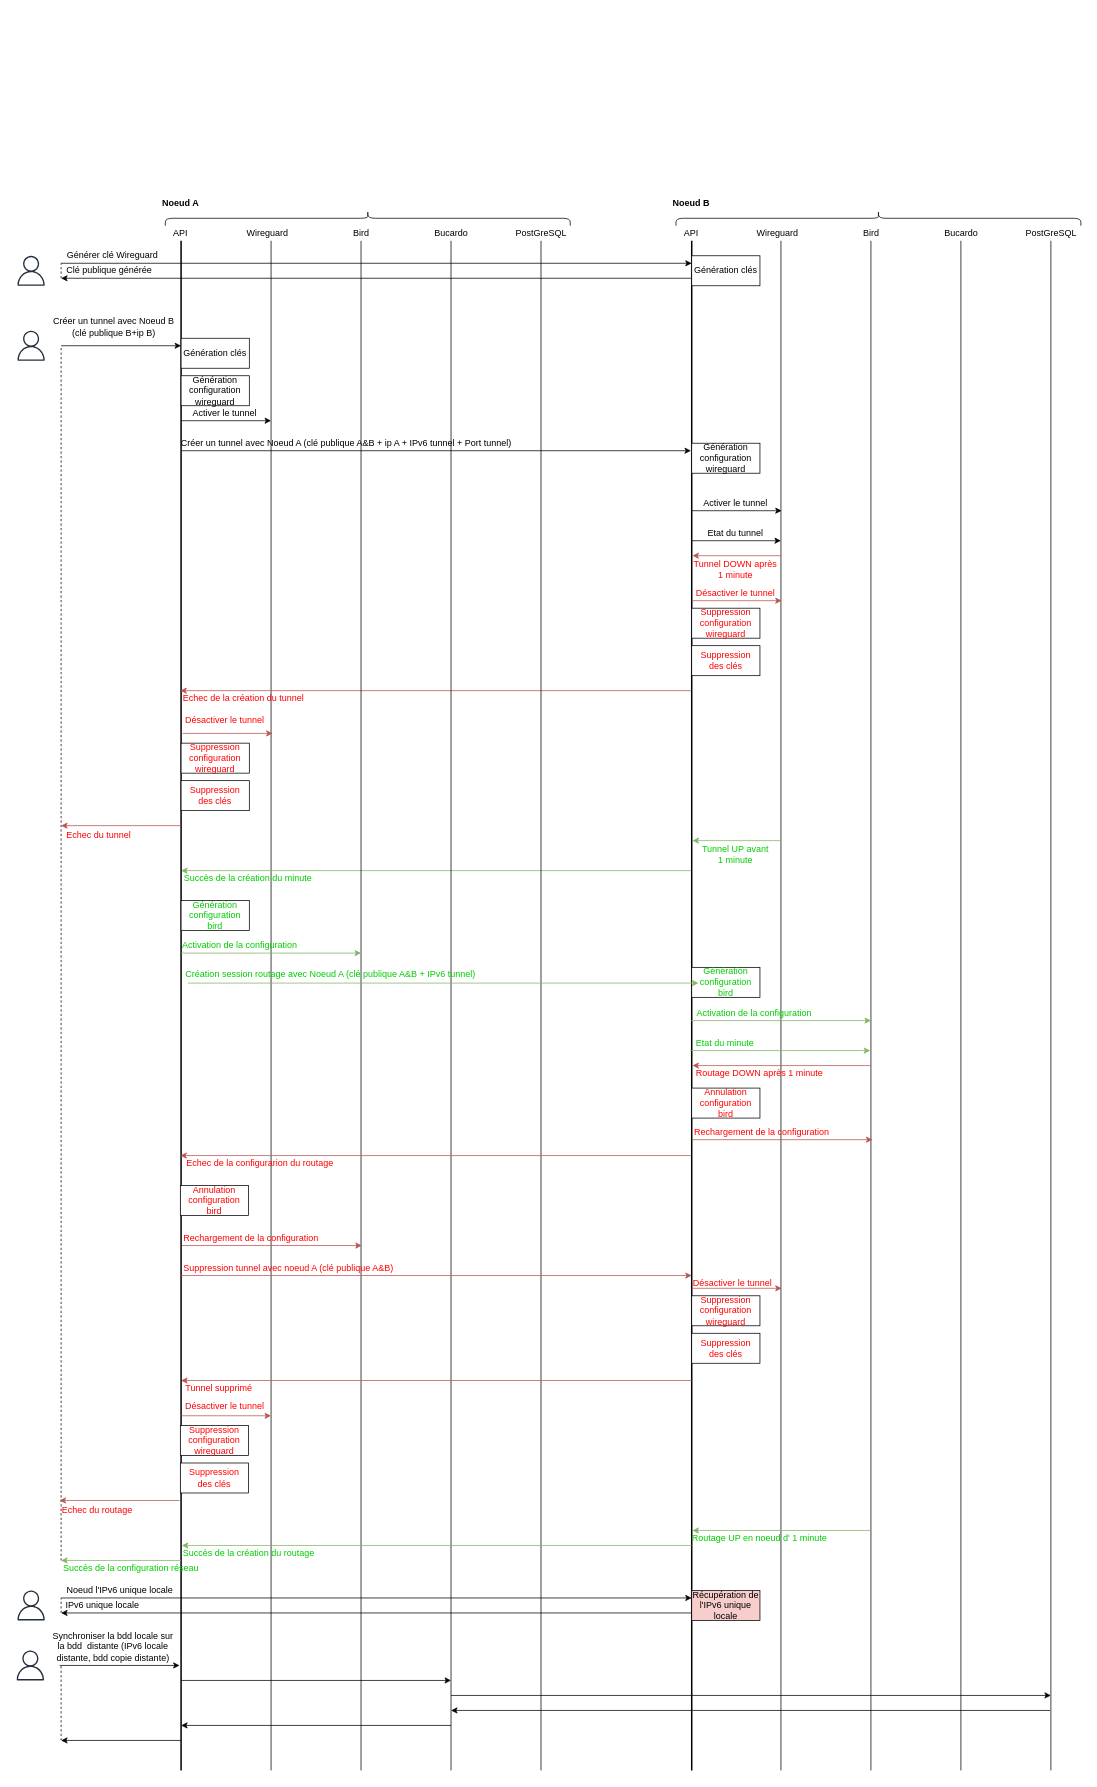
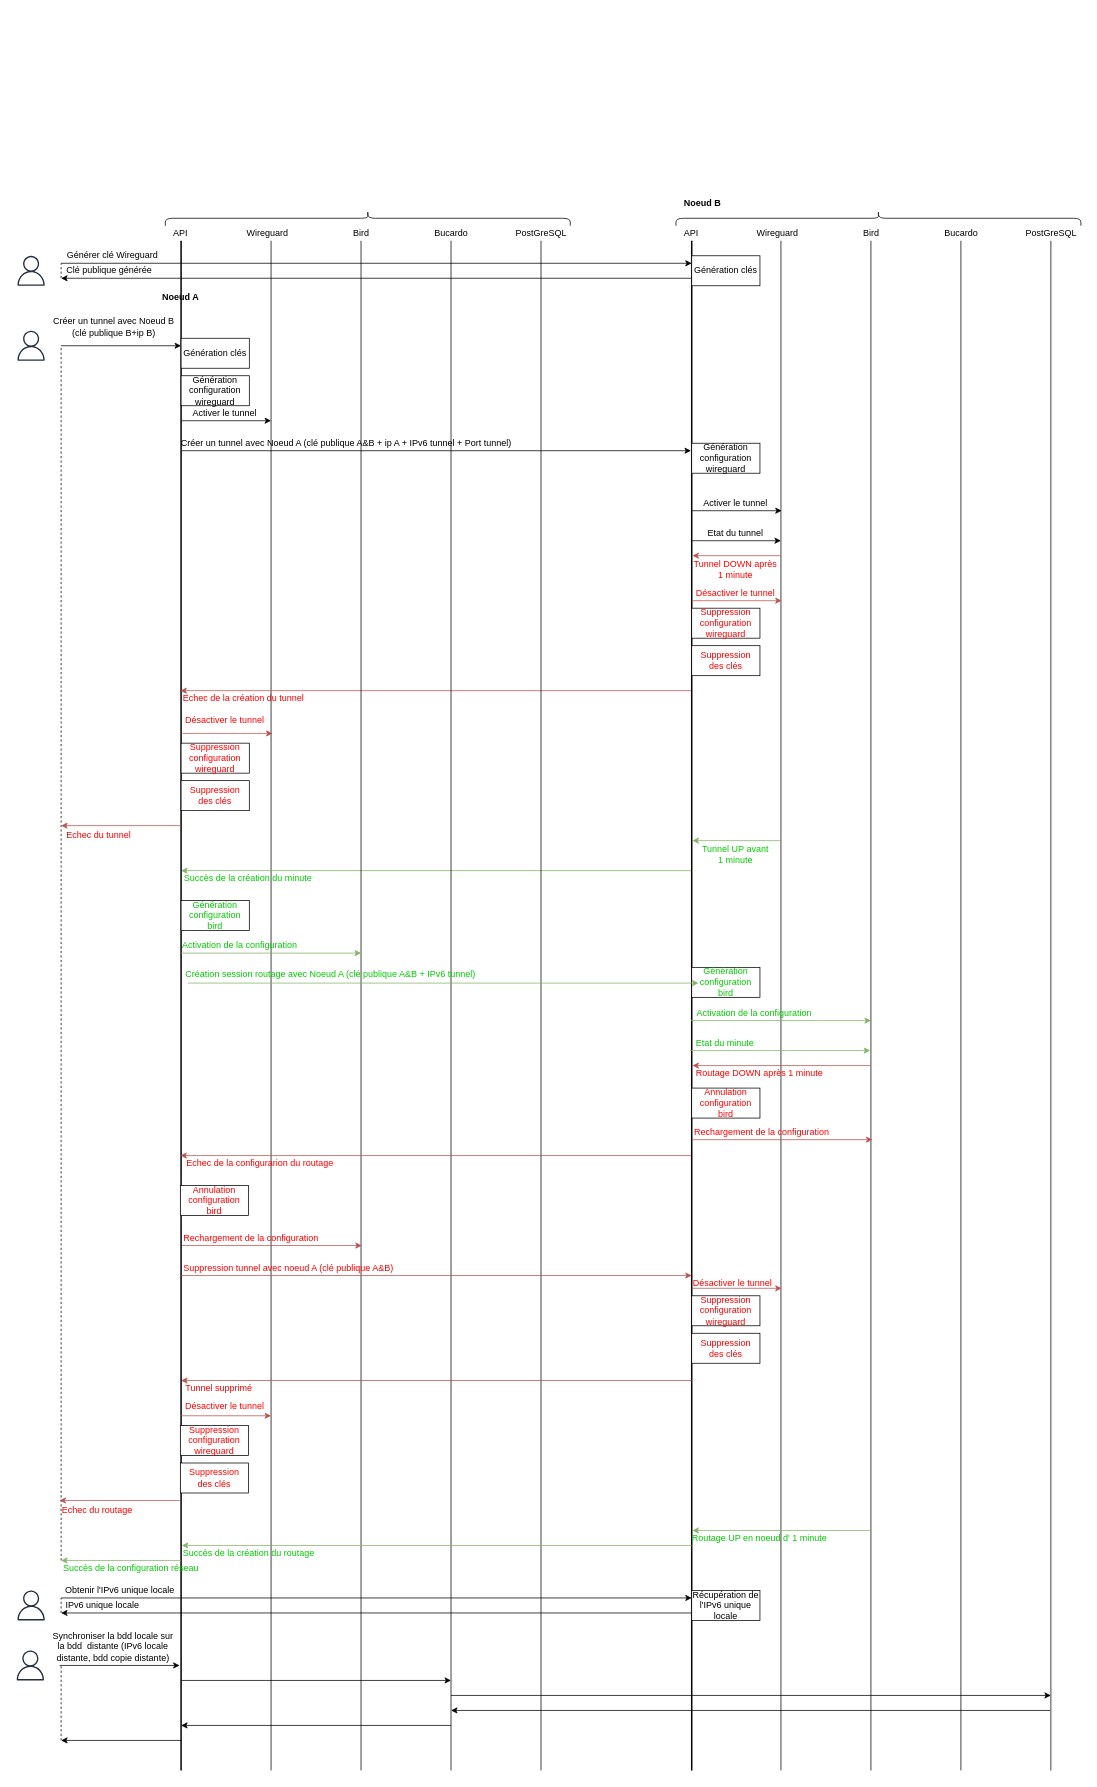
(180, 203) -> (180, 297)
(691, 203) -> (702, 203)
(120, 1590) -> (120, 1590)
(726, 1605) -> (726, 1605)
